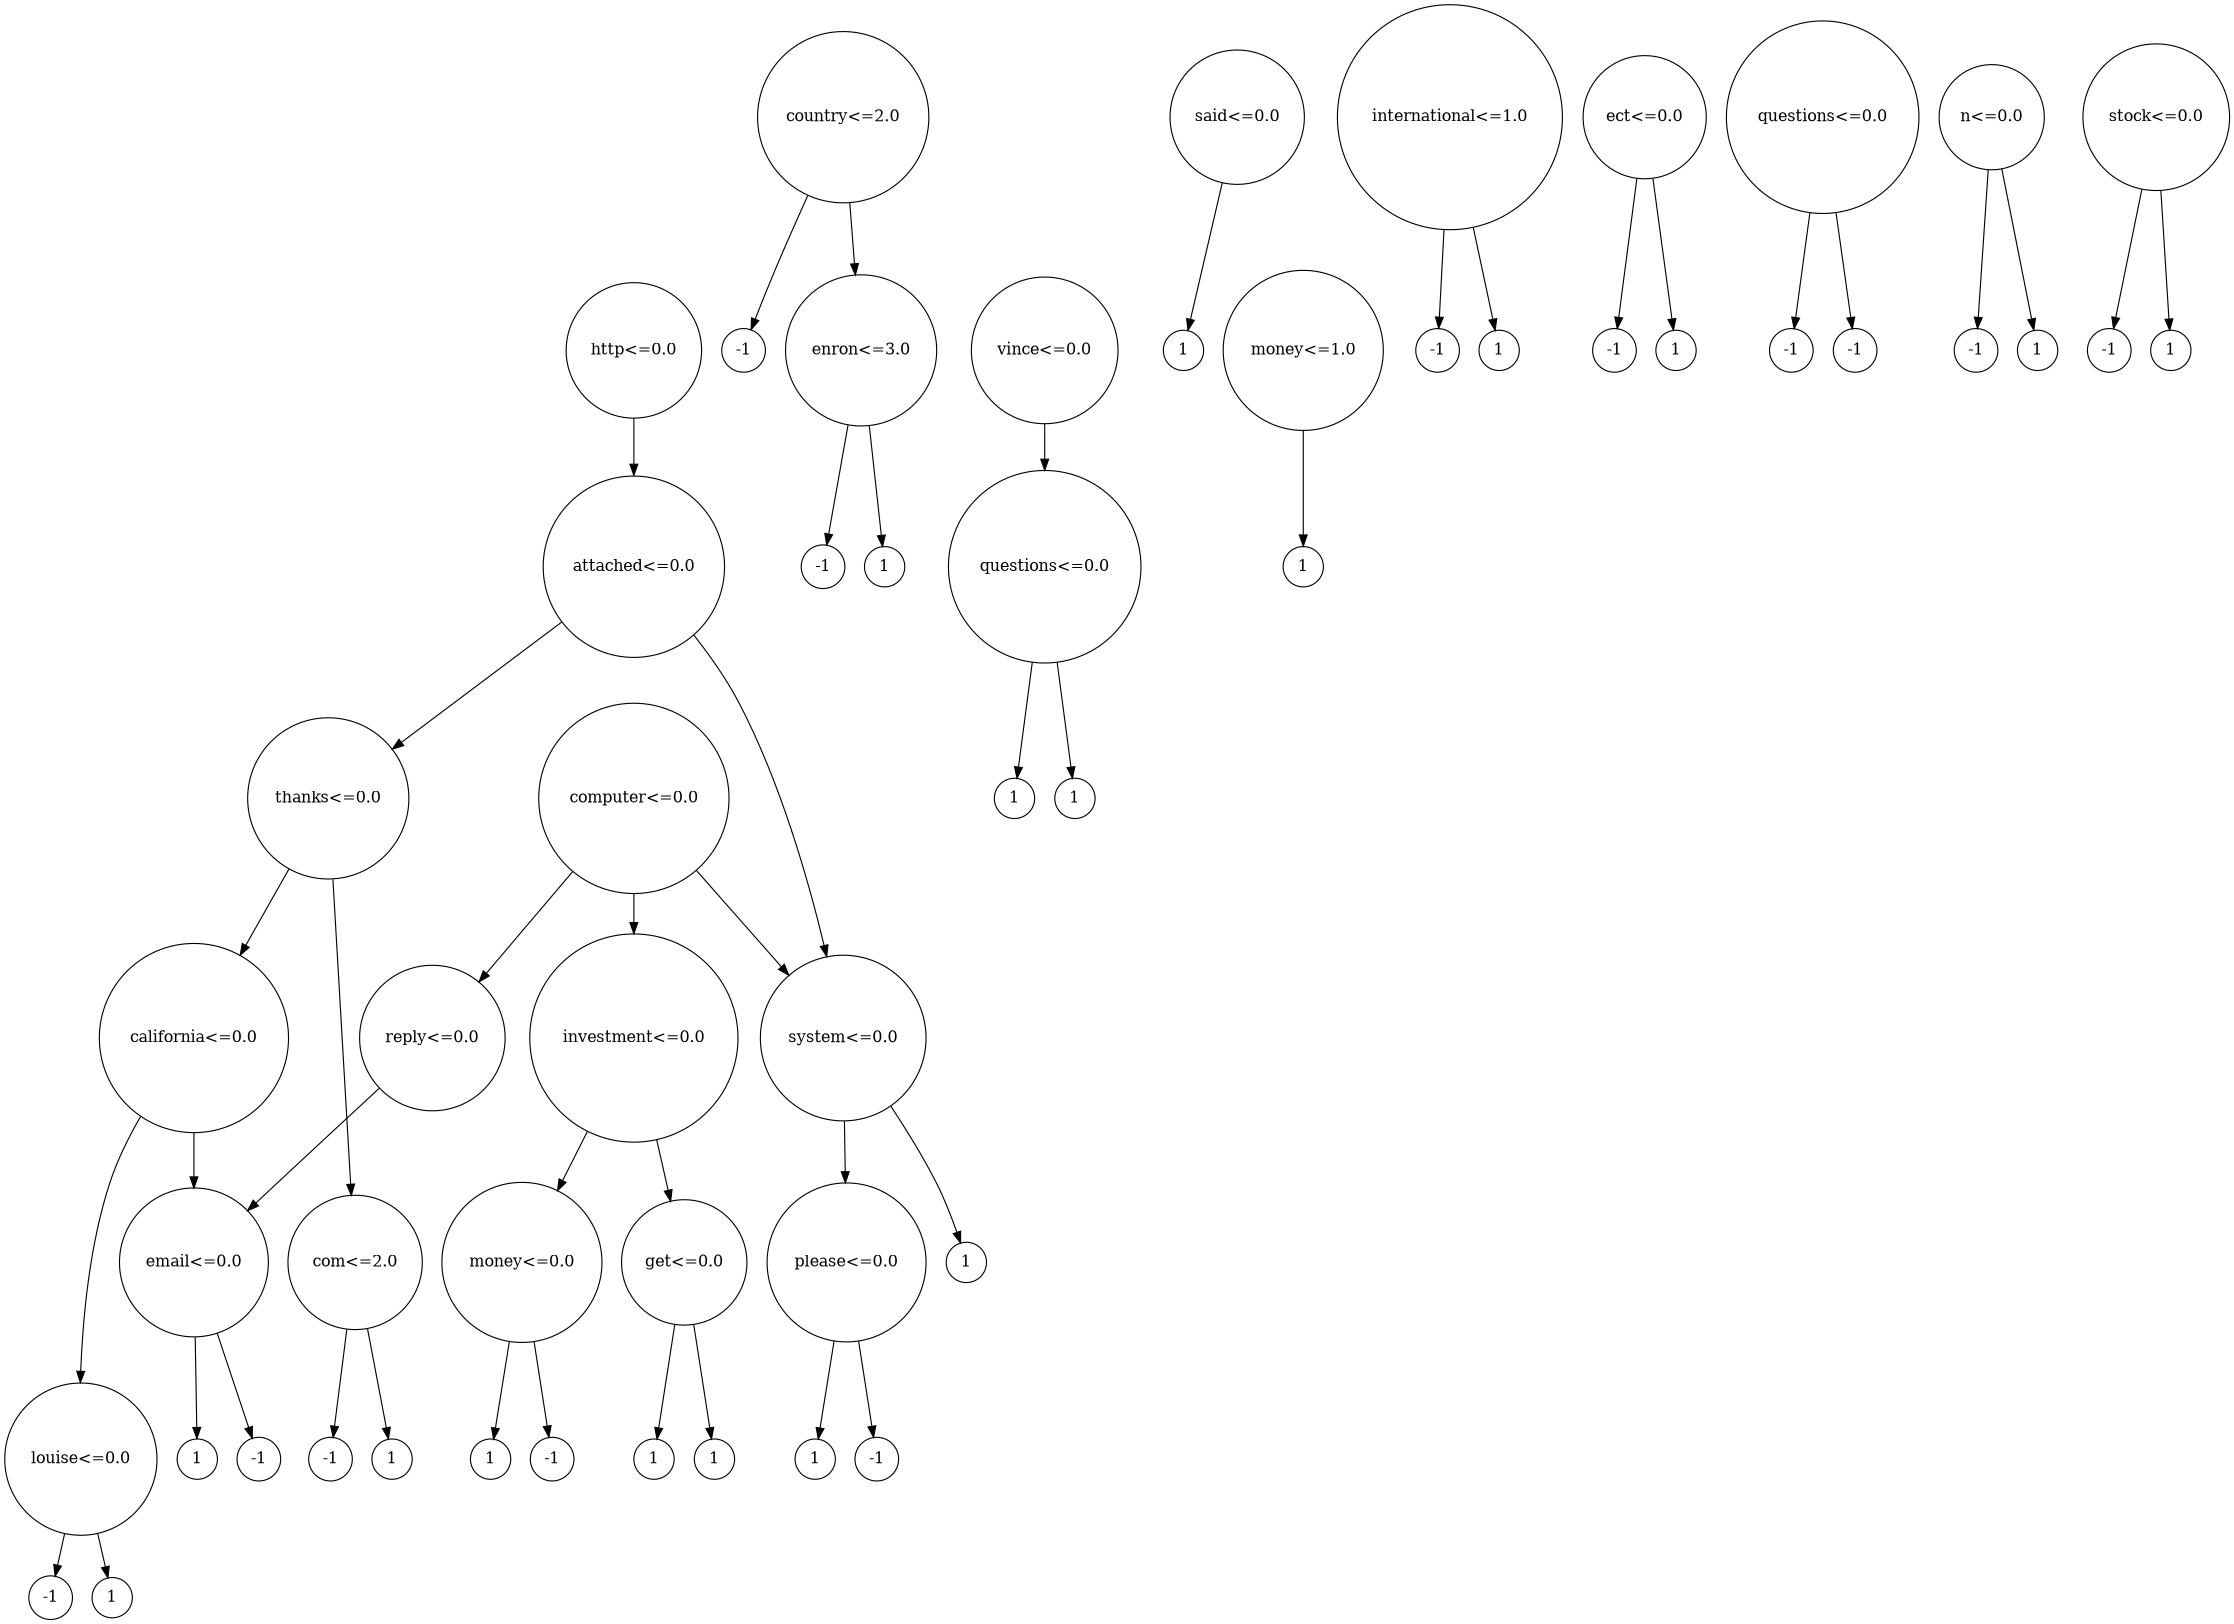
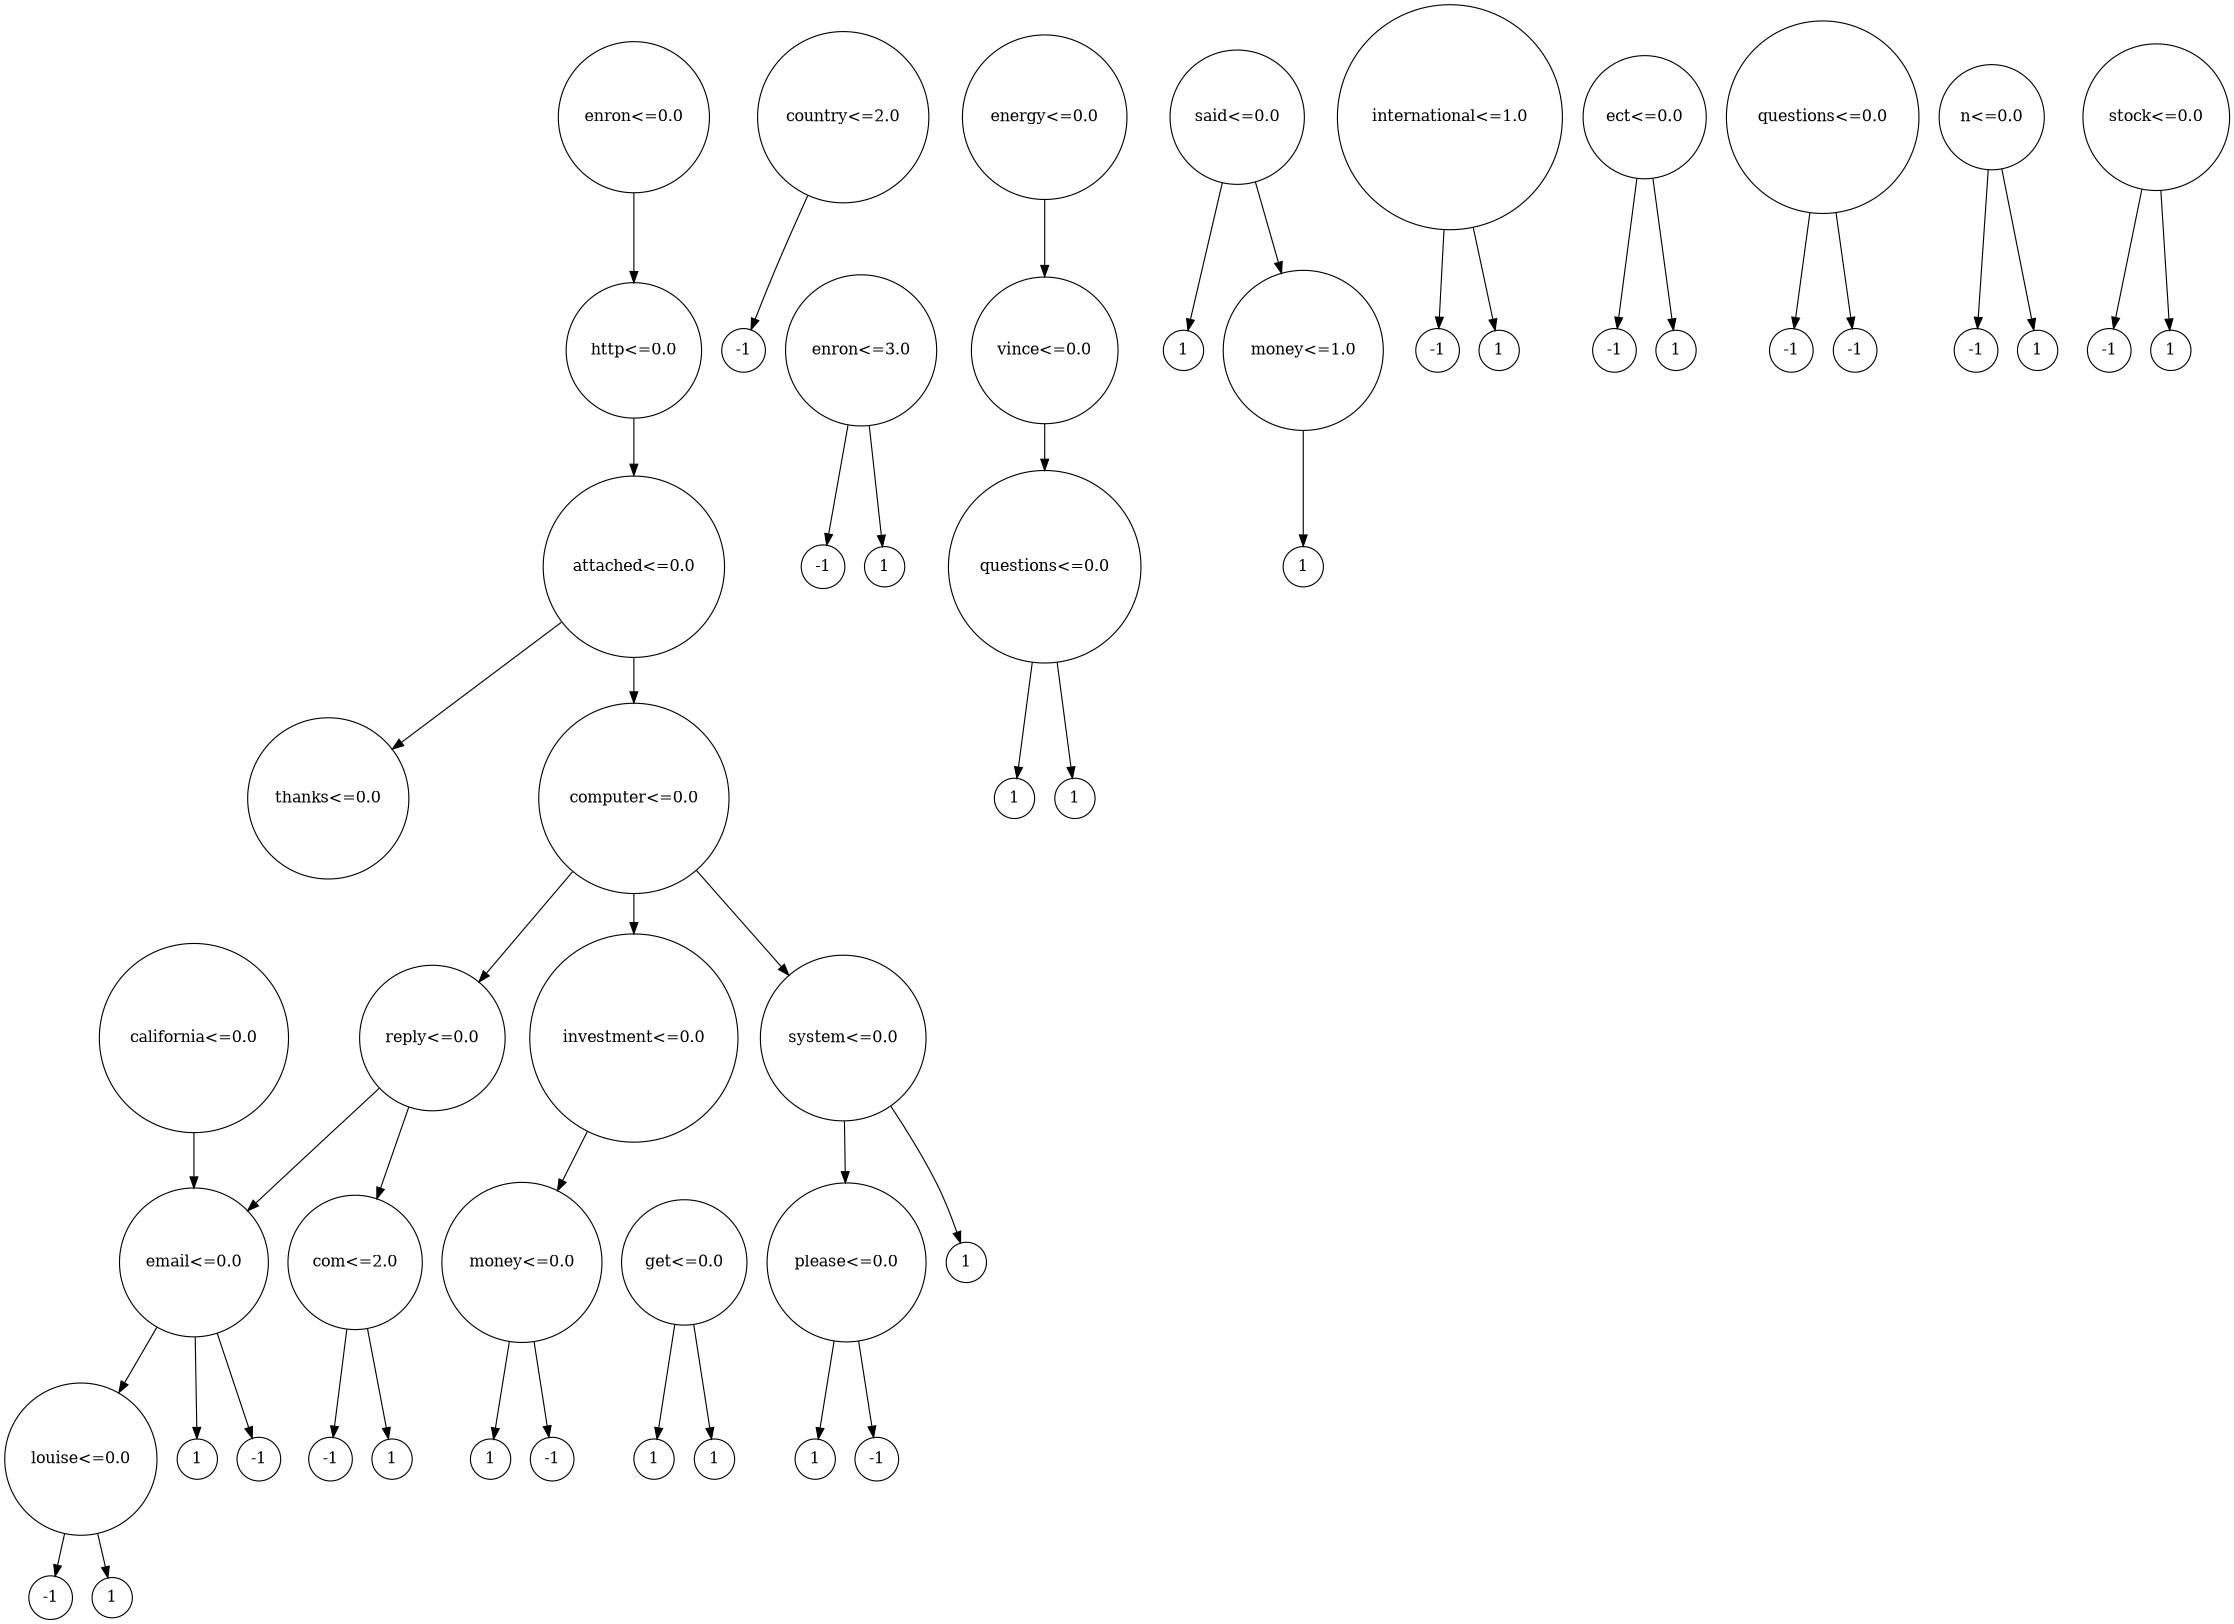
none -> (634, 117)
none -> (1045, 117)
none -> (1267, 222)
(852, 233) -> none
(775, 783) -> (634, 675)
(267, 907) -> none
(342, 1032) -> (395, 1148)
(662, 1165) -> none
(95, 1240) -> (141, 1355)
